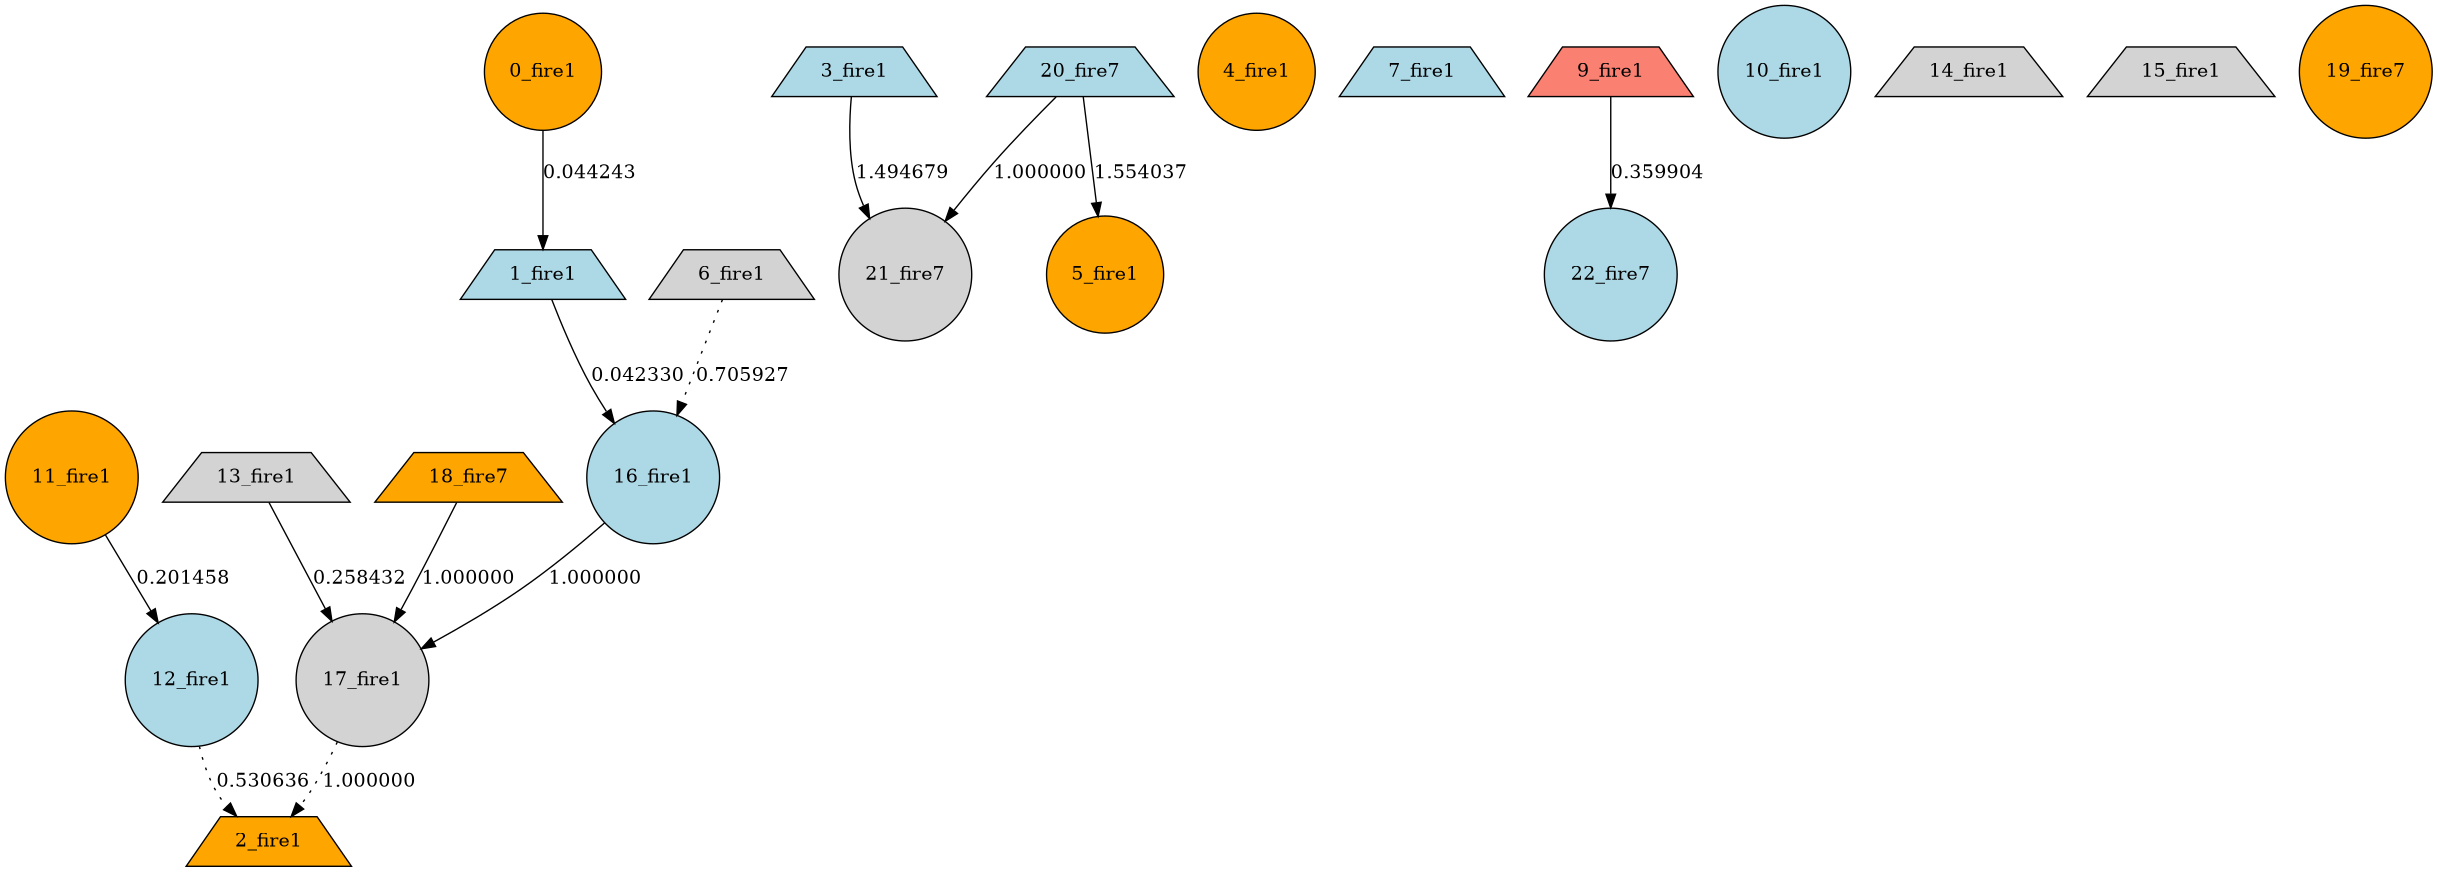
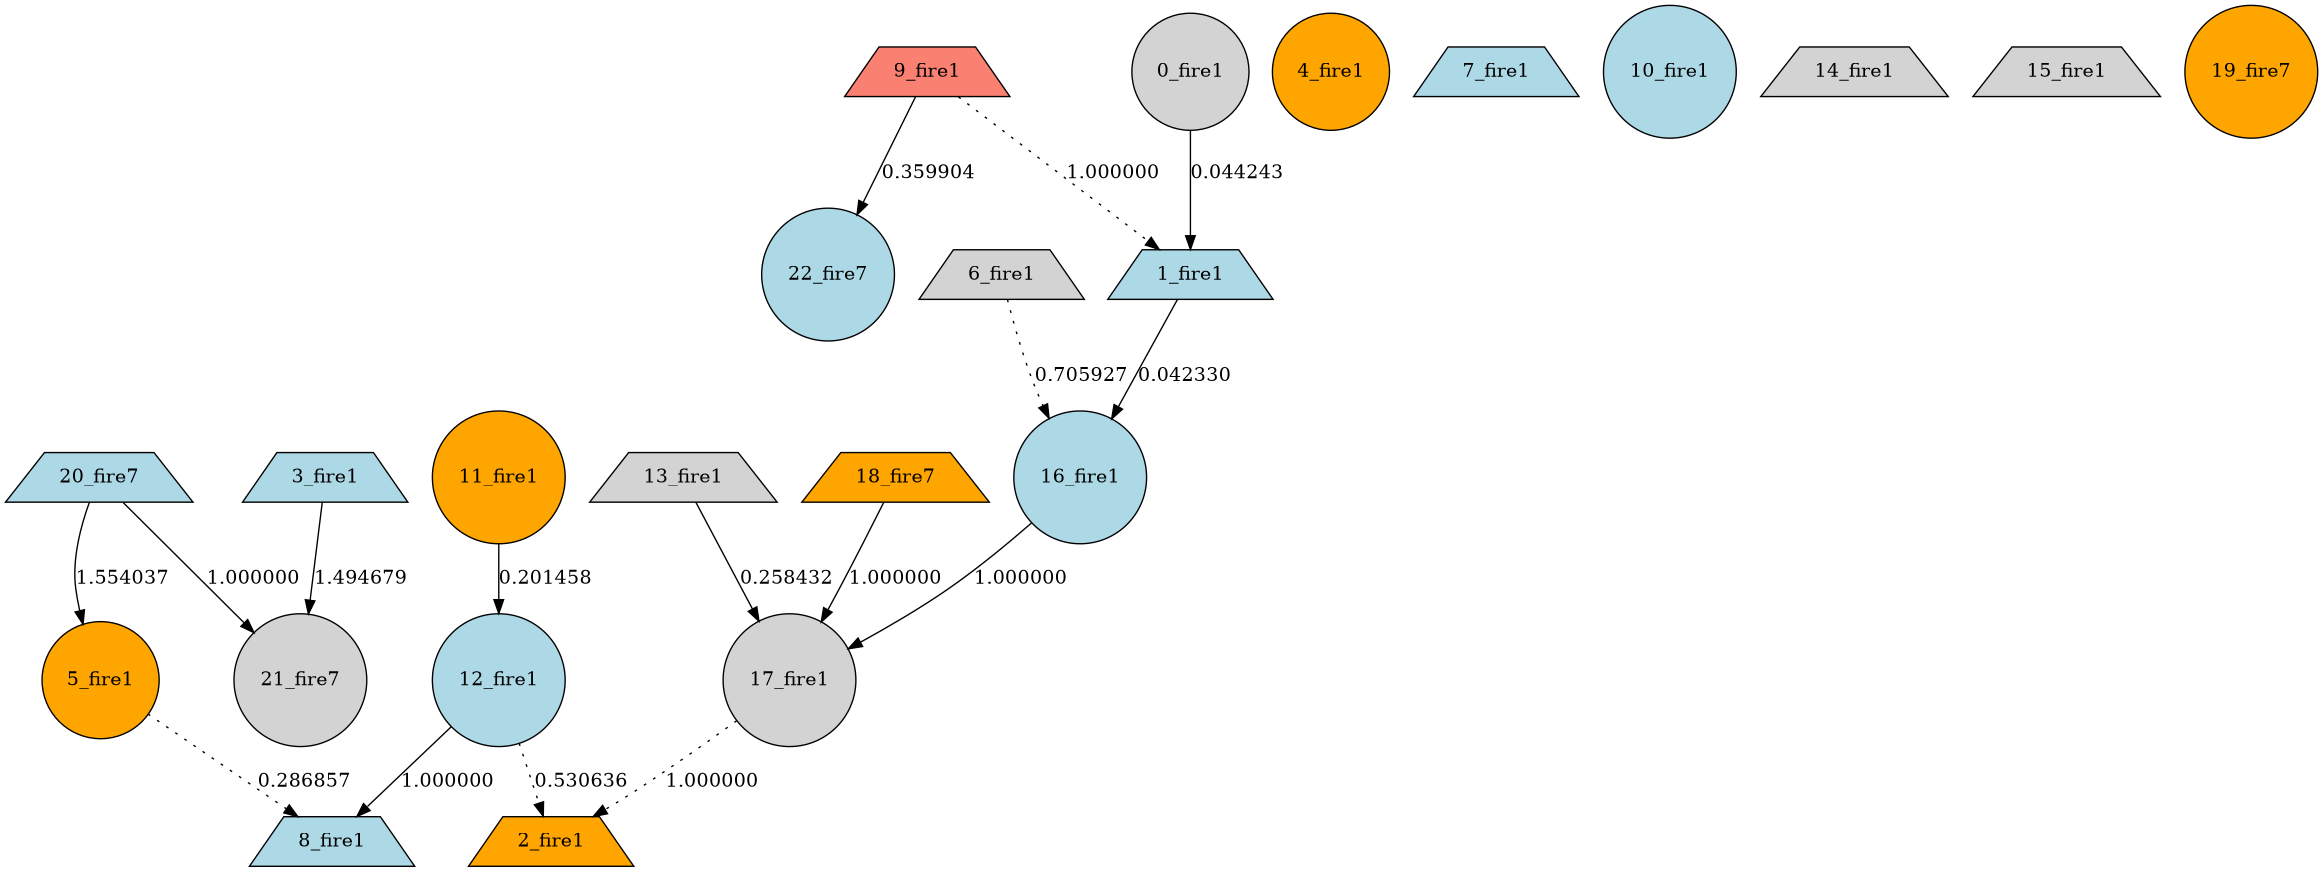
(543, 72) -> (1190, 72)
none -> (1053, 169)
none -> (332, 842)
